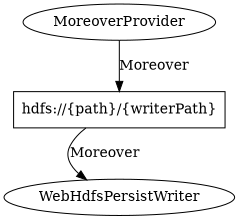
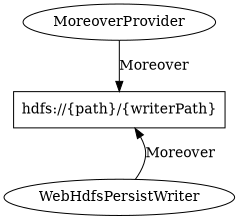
(69, 149) -> (145, 159)
